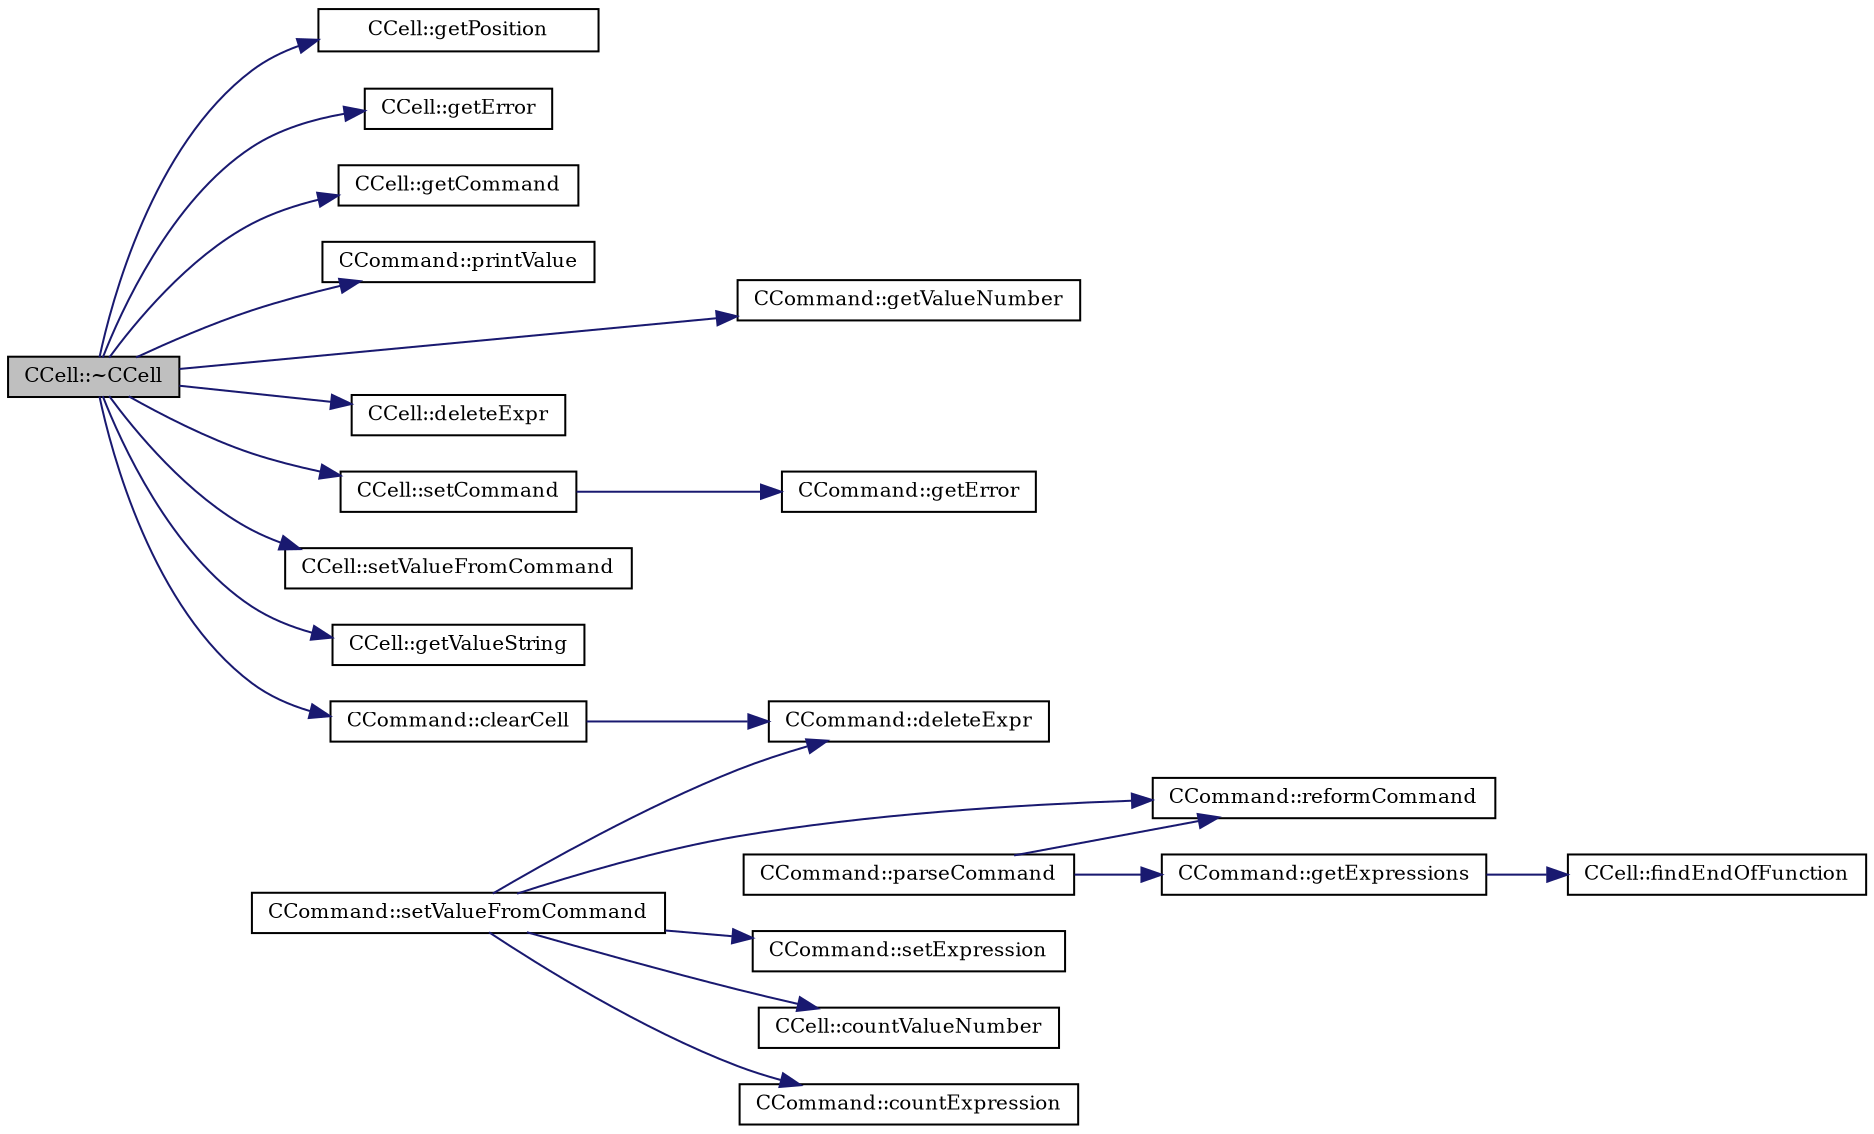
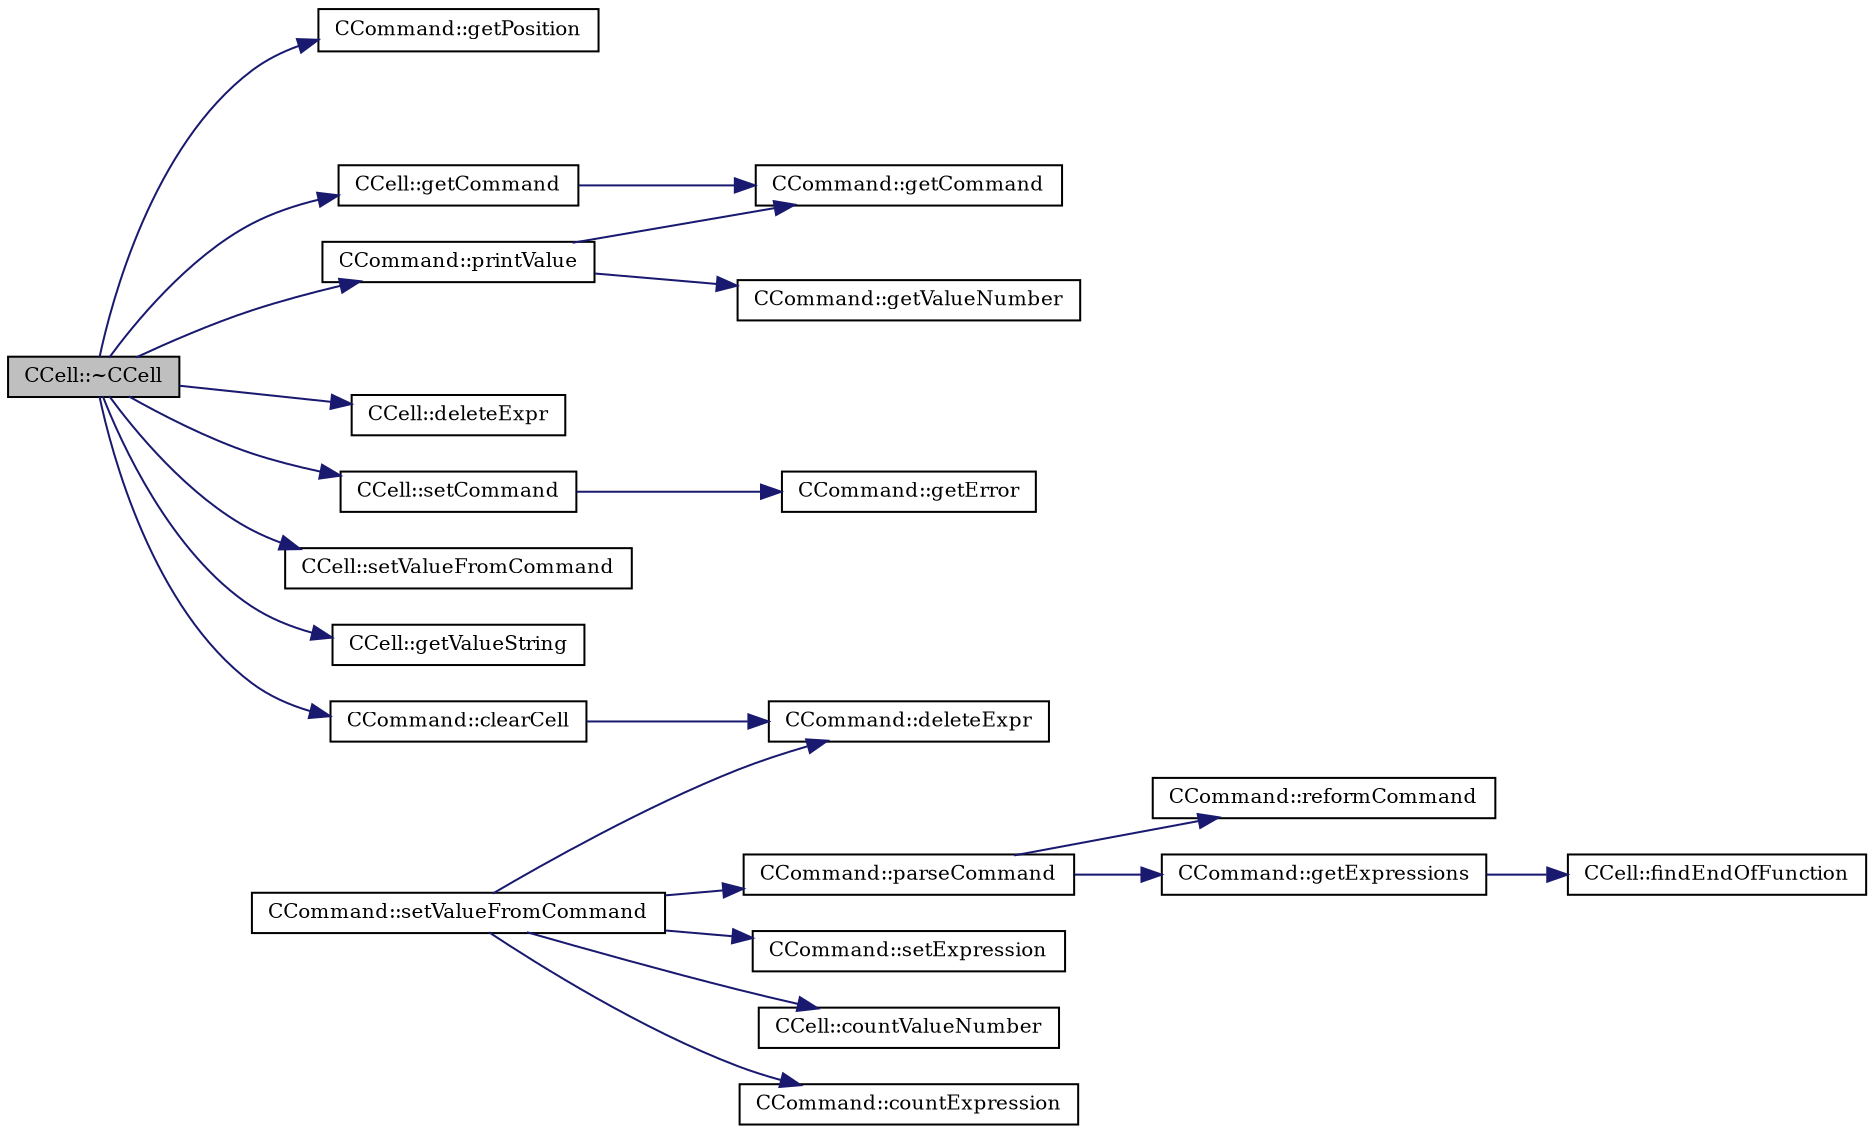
(458, 30) -> (458, 30)
(458, 109) -> none
none -> (909, 185)
(448, 344) -> (656, 279)
(821, 824) -> (694, 893)
